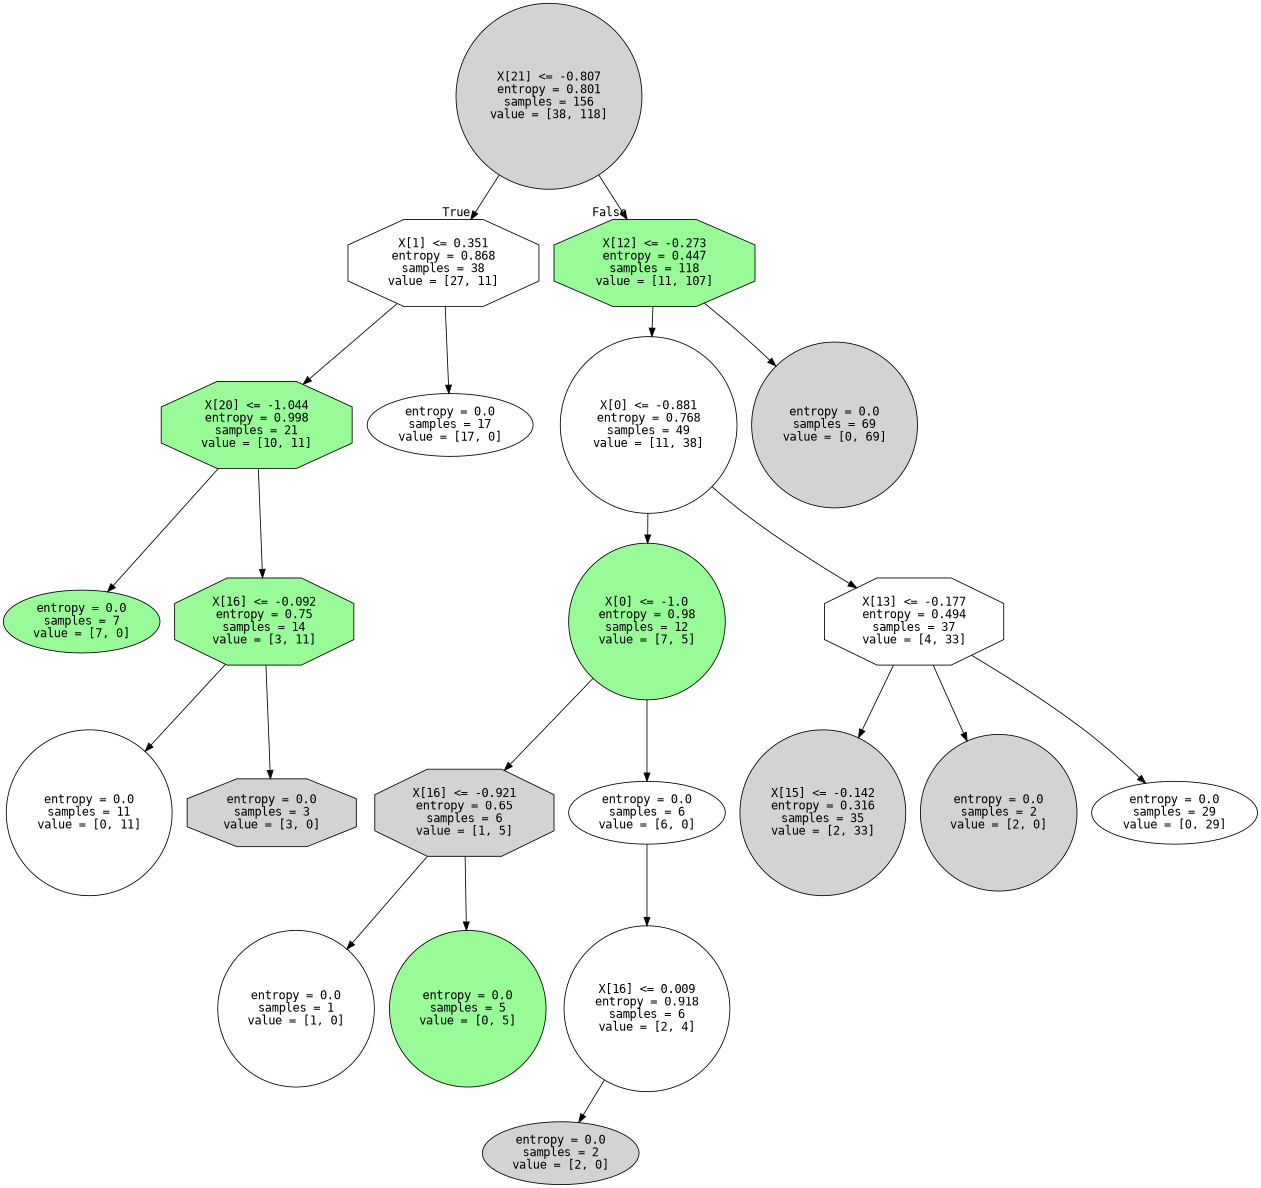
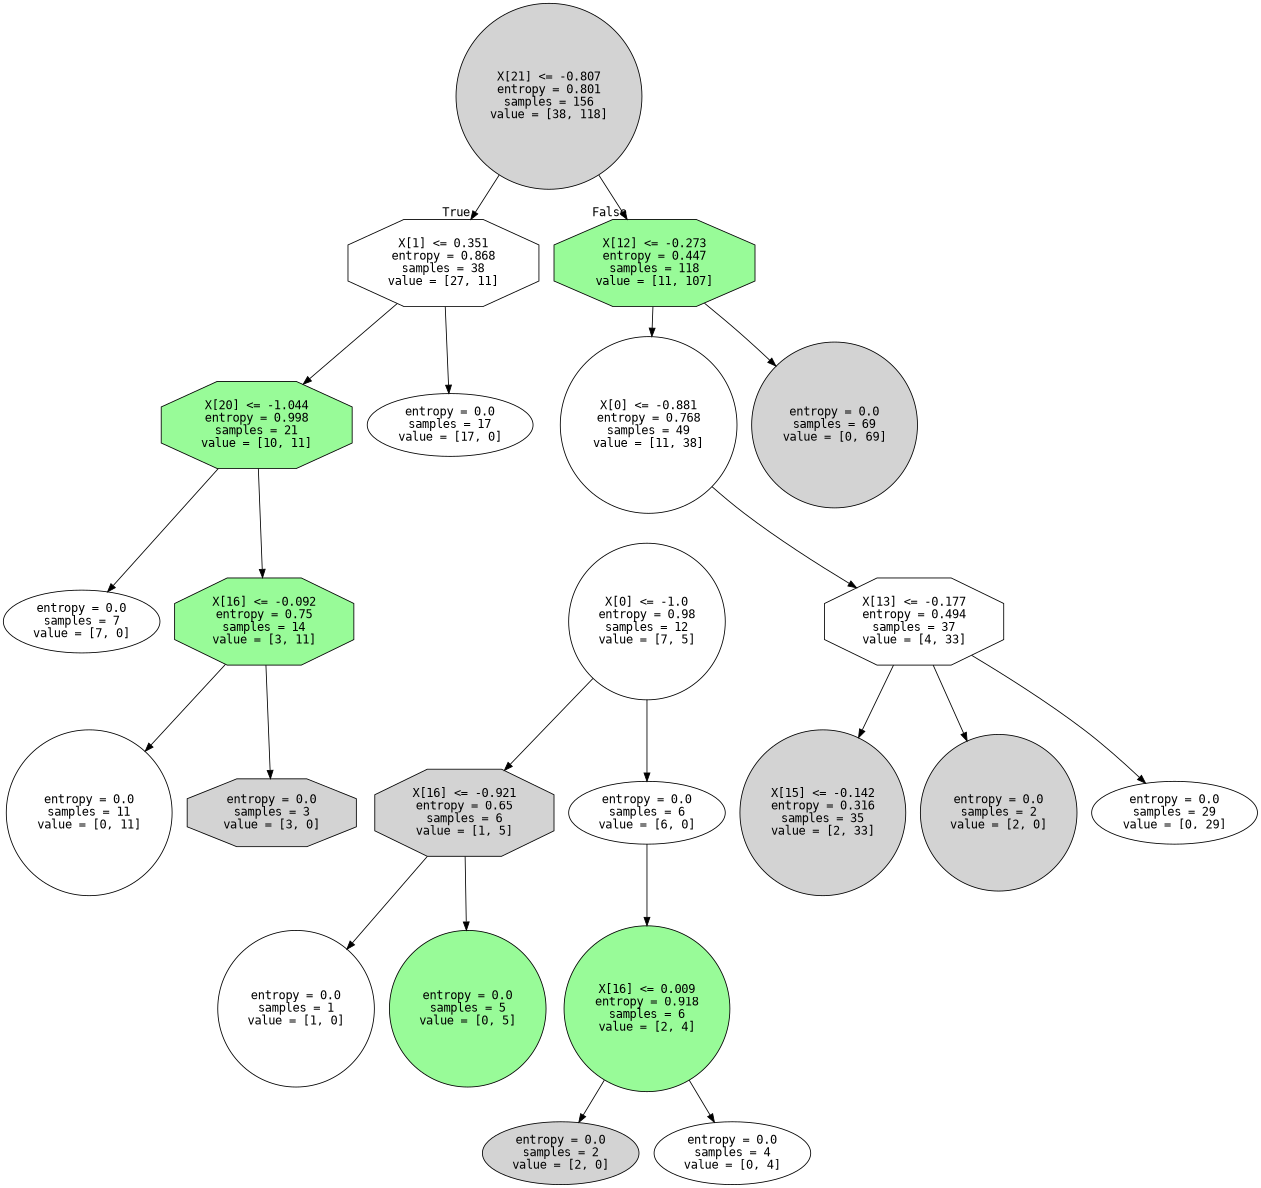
(648, 524) -> none
(82, 622) -> (82, 622)
(647, 622) -> (647, 622)
(647, 1009) -> (647, 1009)
none -> (732, 1153)
